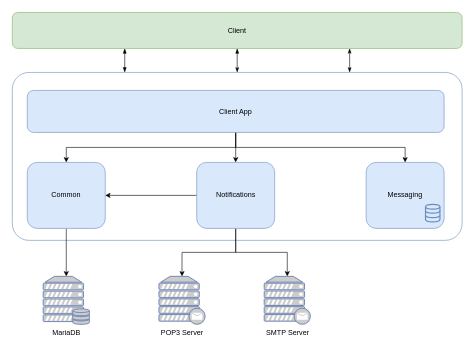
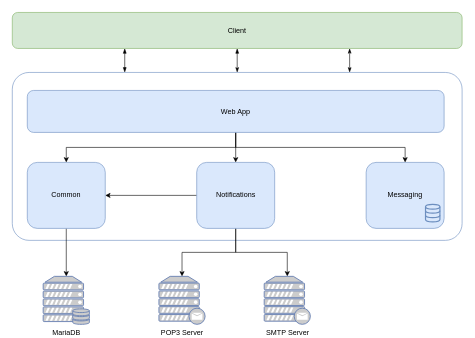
(236, 111) -> (236, 111)
